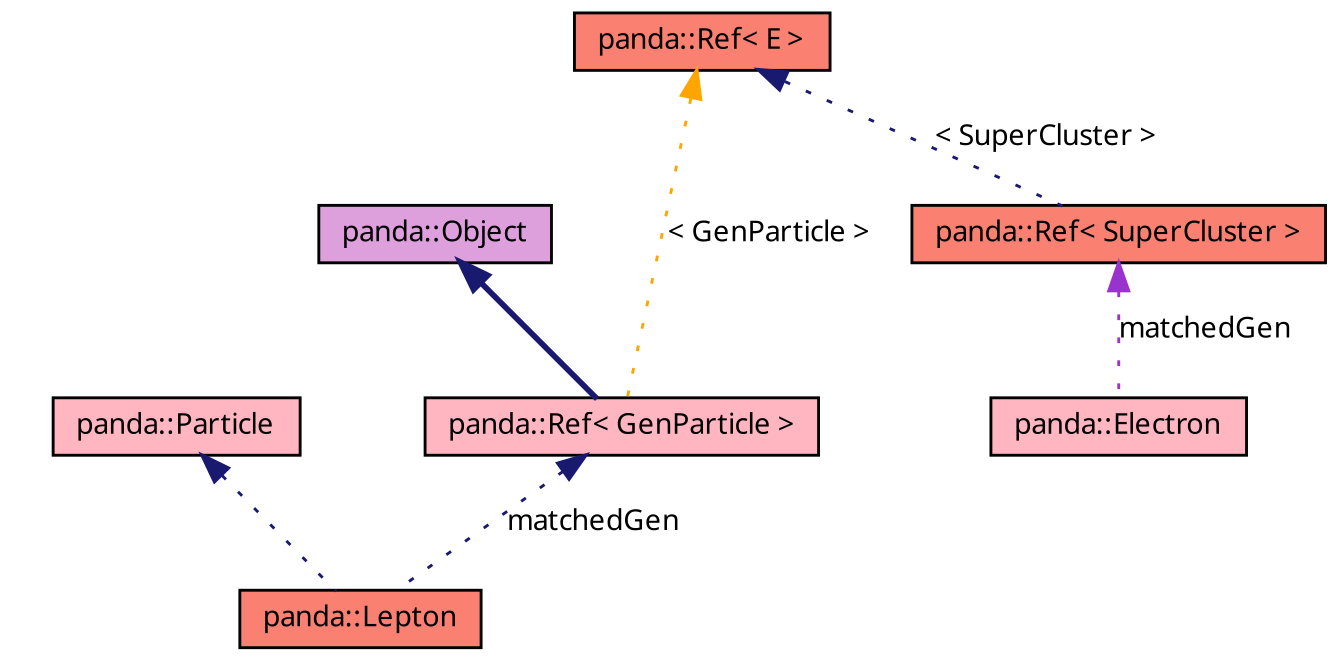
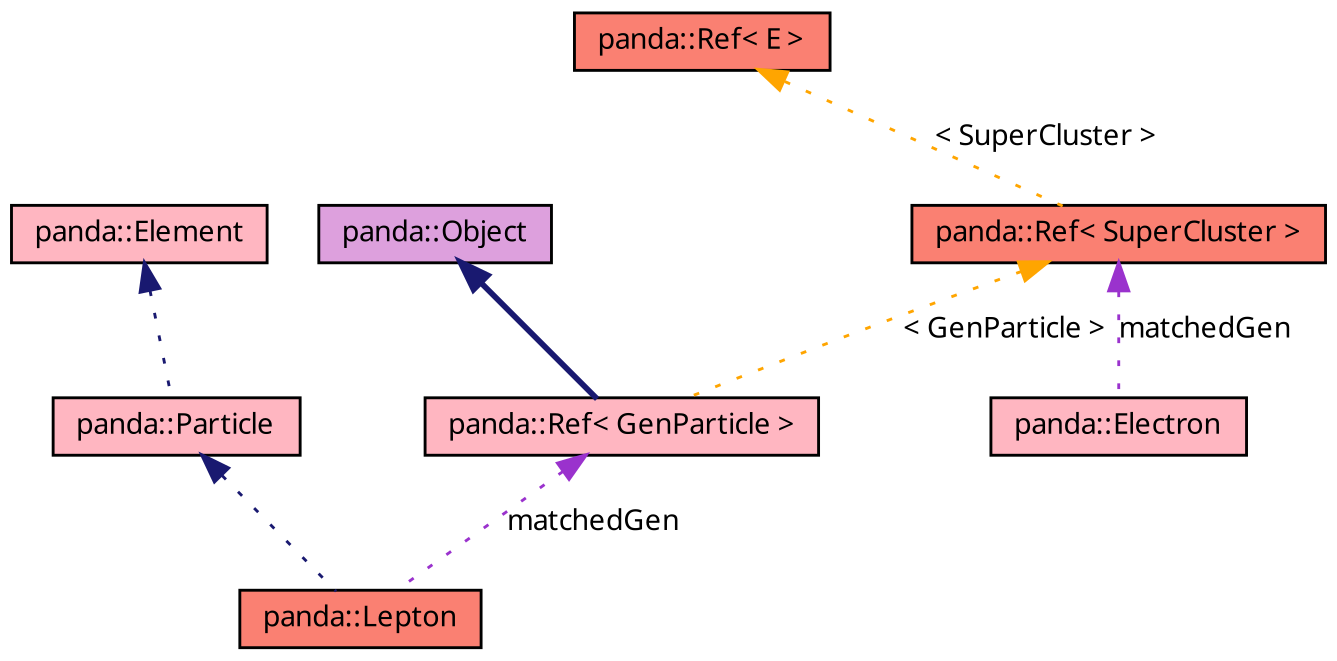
(924, 144) -> (924, 144)
none -> (139, 234)
(659, 249) -> (852, 334)
(479, 531) -> (479, 531)
